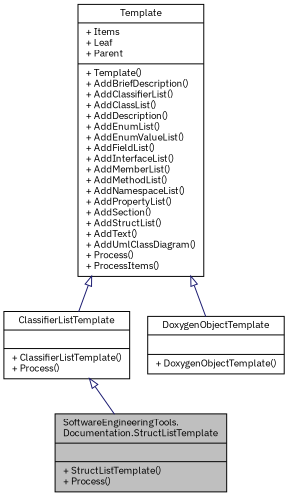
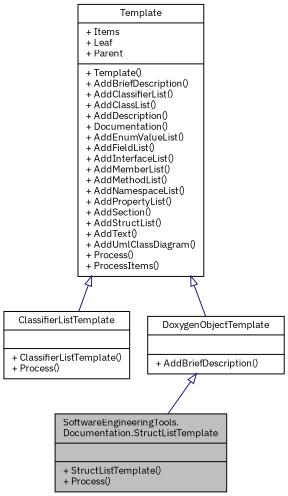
(123, 127) -> (127, 127)
(216, 364) -> (207, 364)
(105, 400) -> (179, 398)
